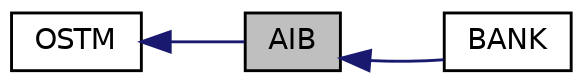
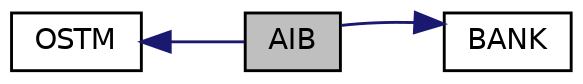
(407, 61) -> (378, 23)
